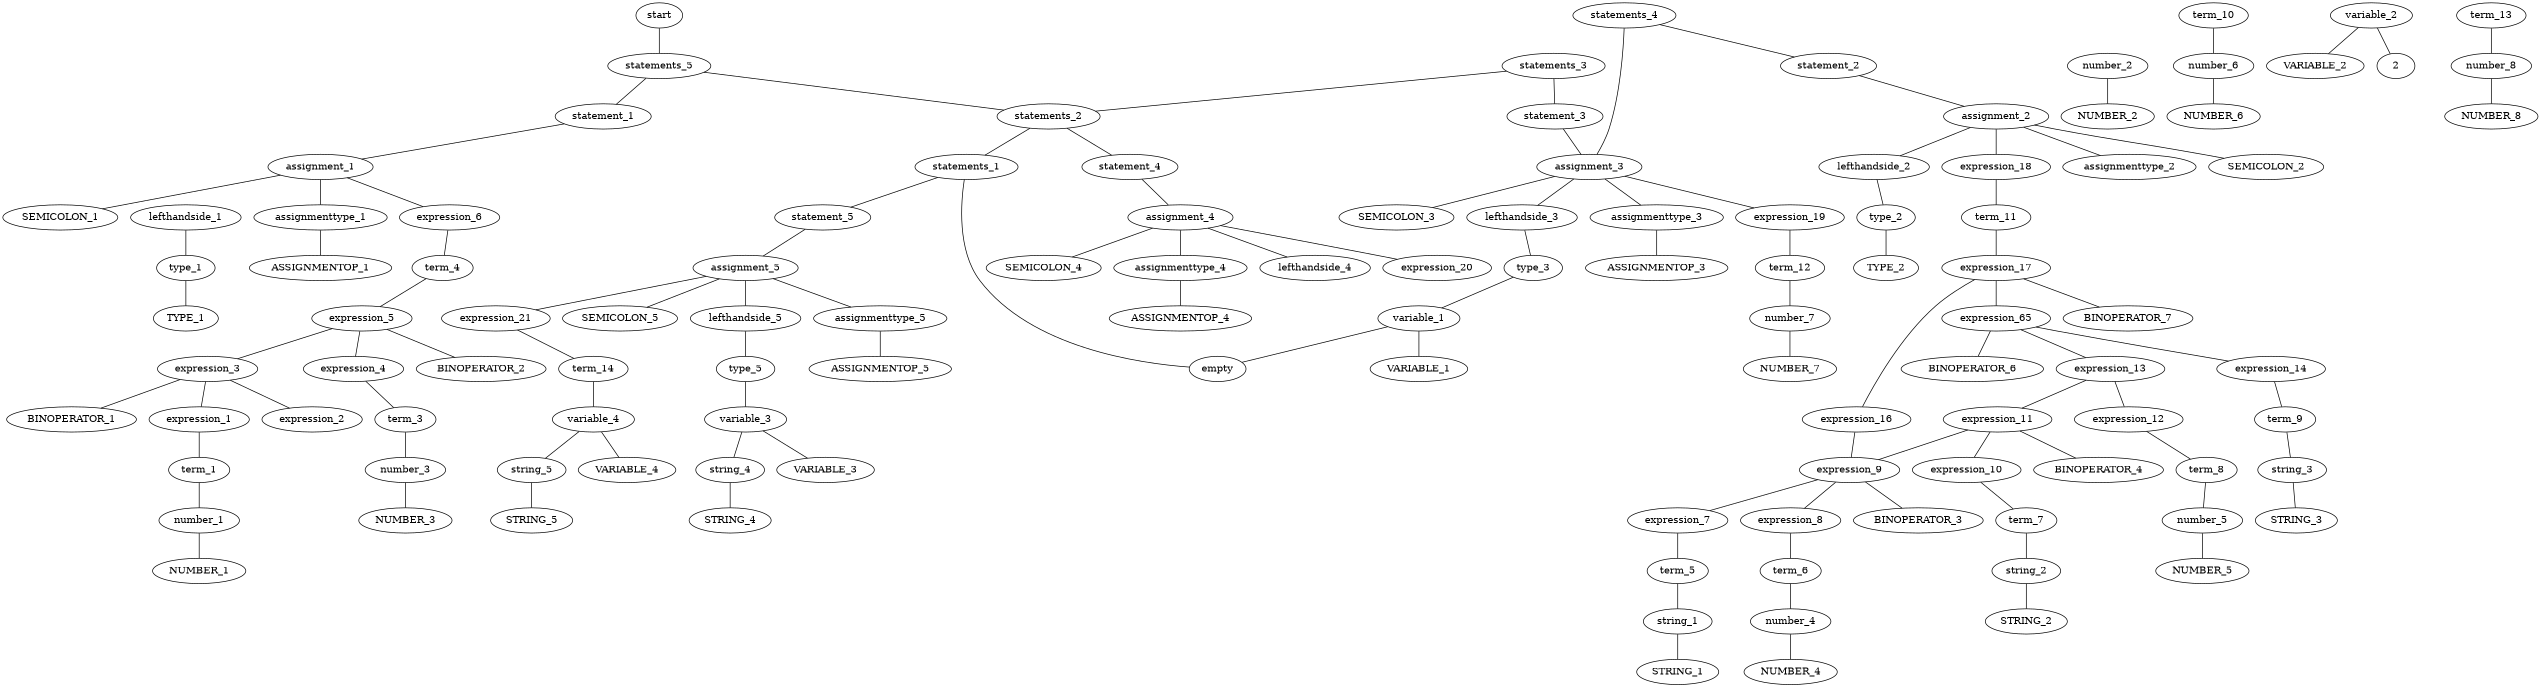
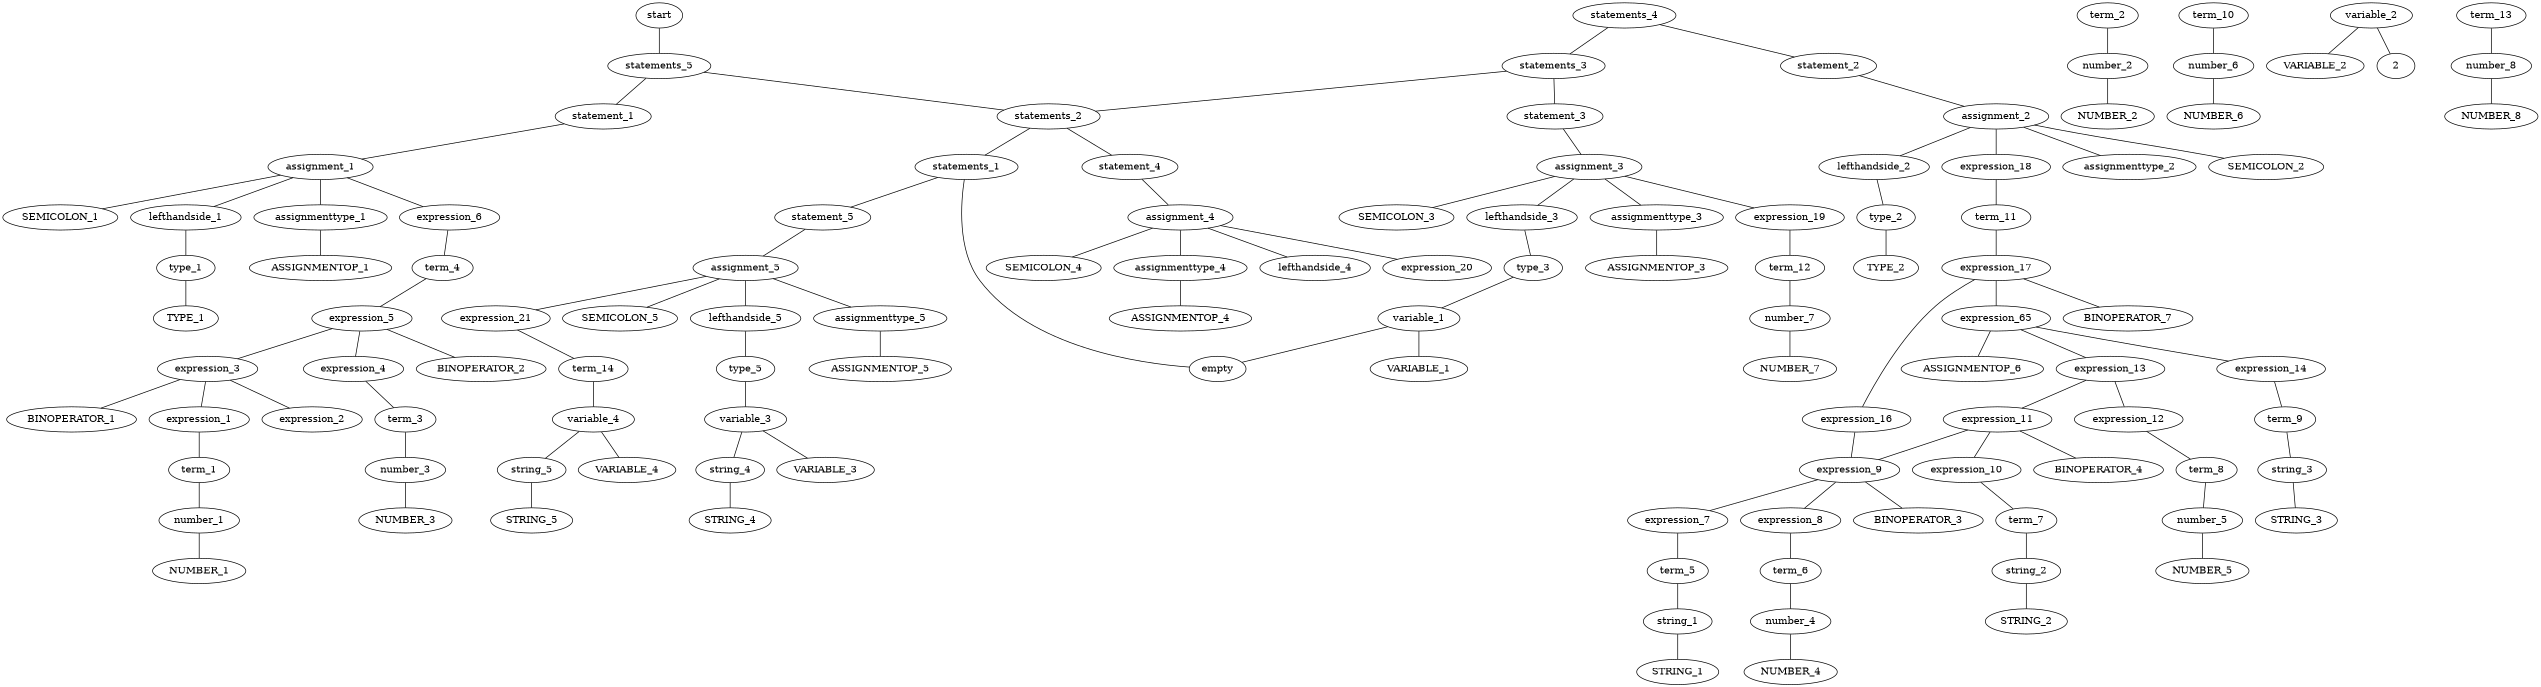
none -> (2108, 15)
(1618, 93) -> (1589, 41)
none -> (253, 192)
(1972, 369) -> (1972, 369)
